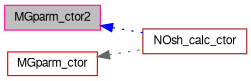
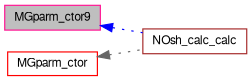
(53, 18) -> (53, 18)
(195, 41) -> (195, 41)
